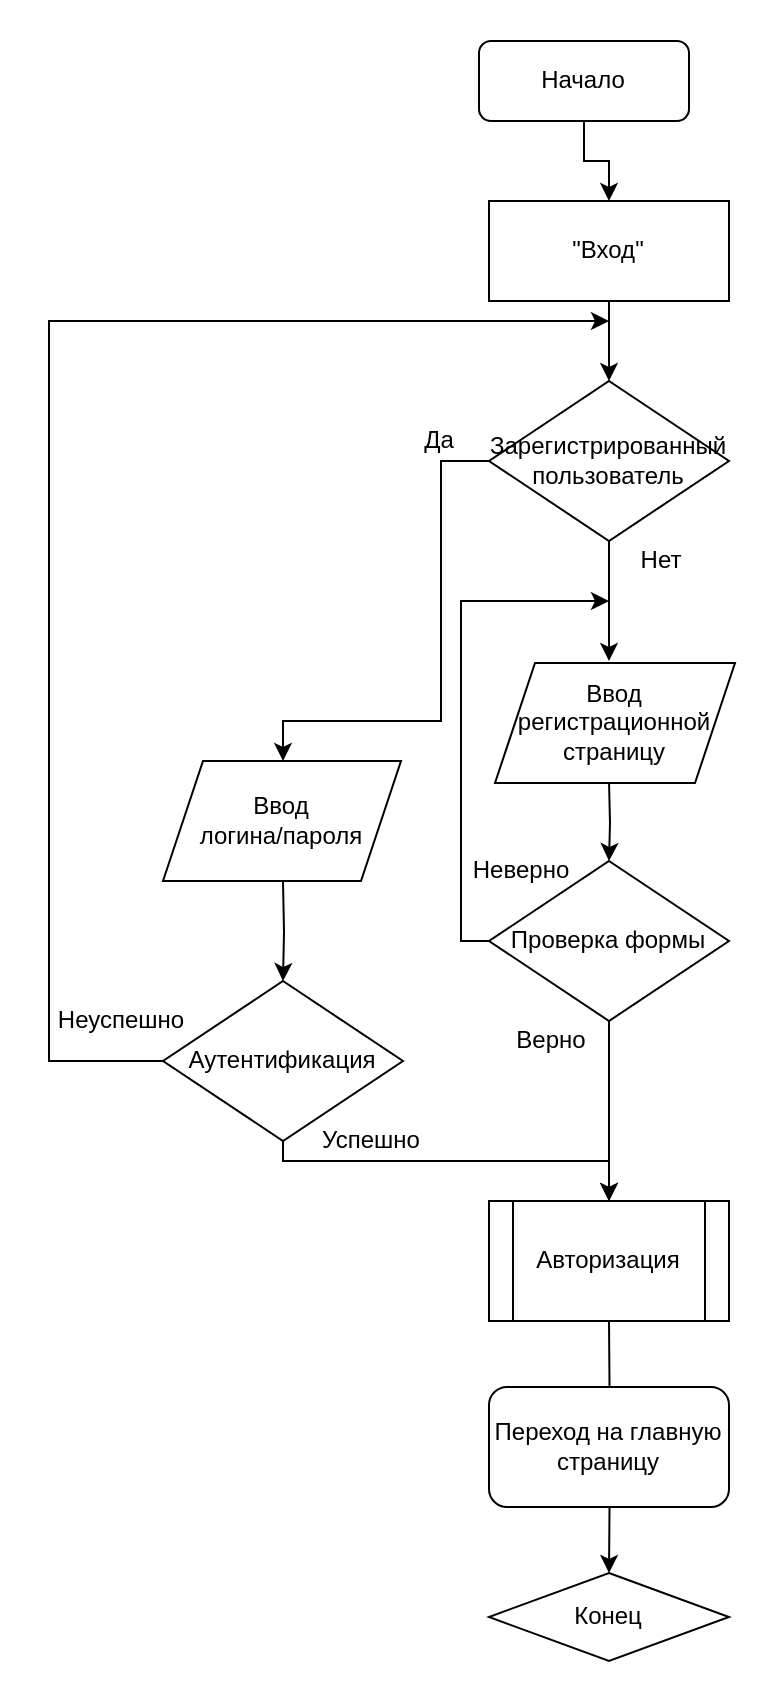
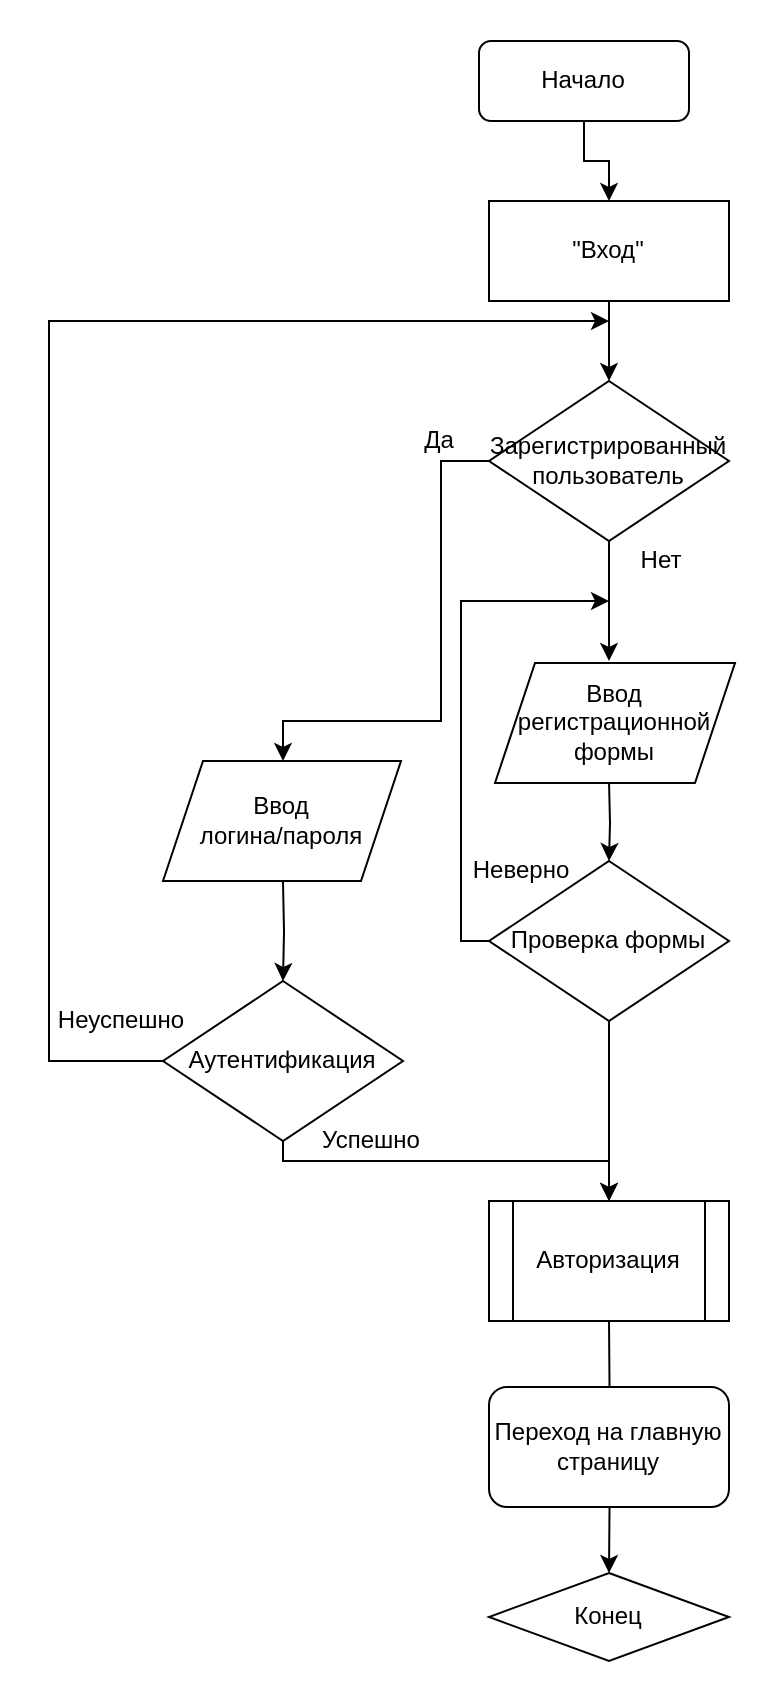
(615, 723) -> (615, 723)
(551, 1041) -> none
